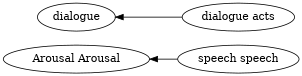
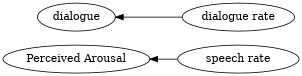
(238, 17) -> (238, 17)
(76, 59) -> (76, 59)
(238, 59) -> (238, 59)
